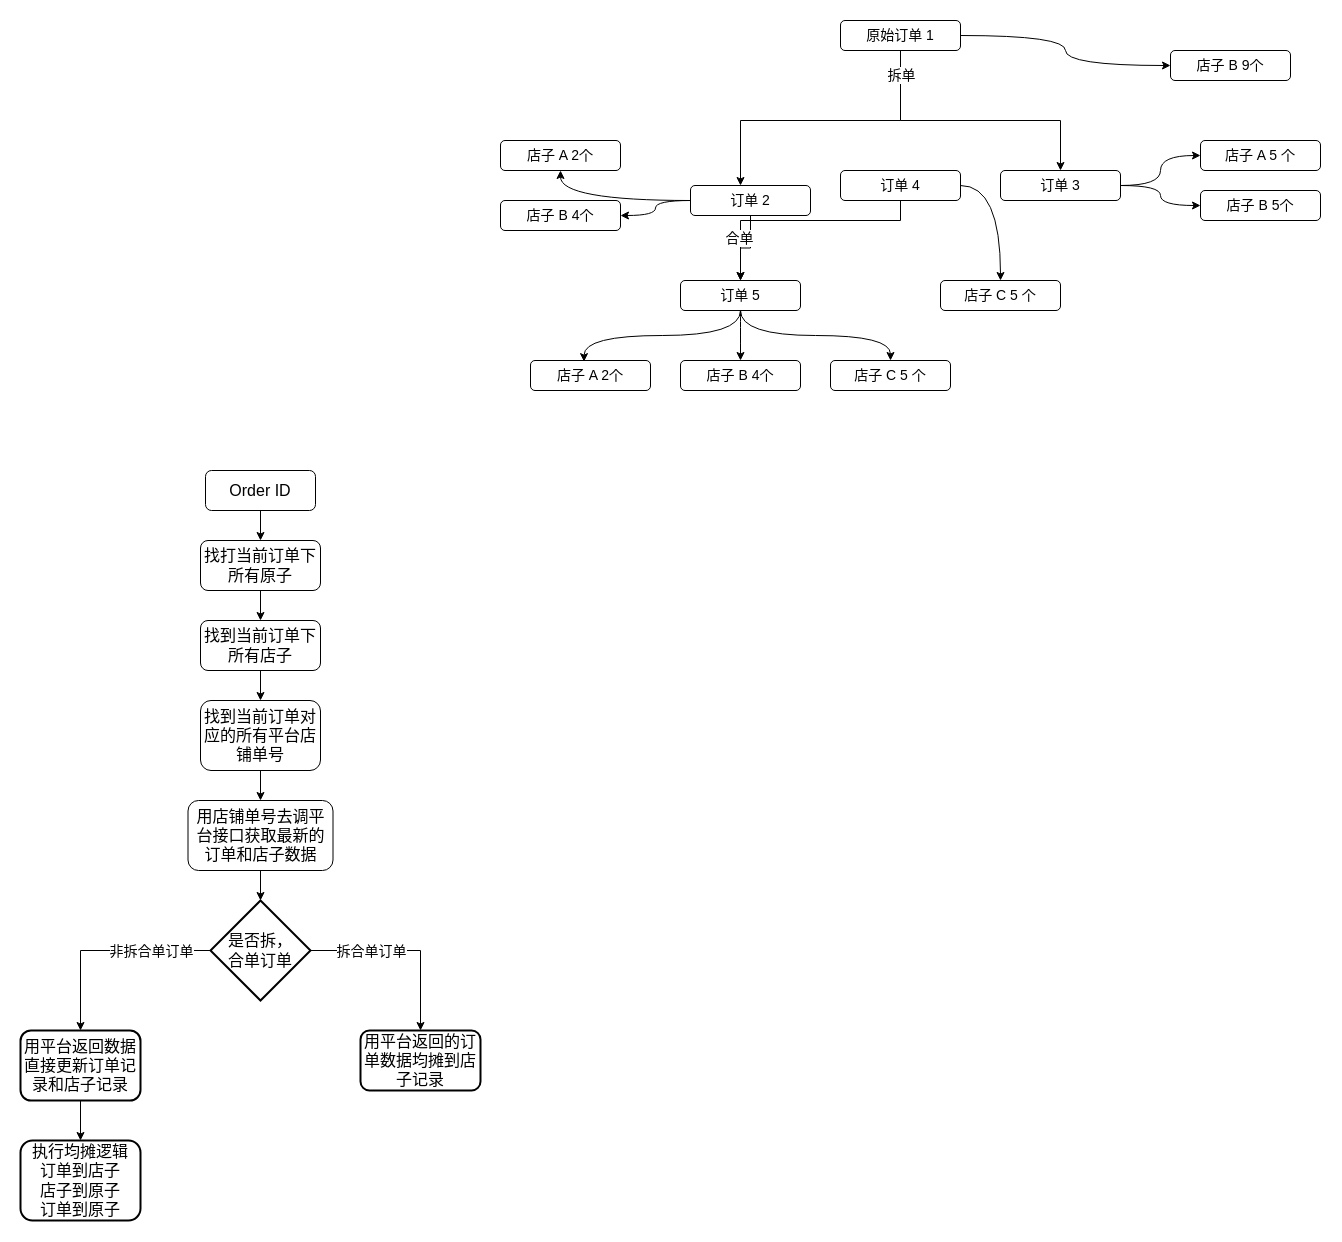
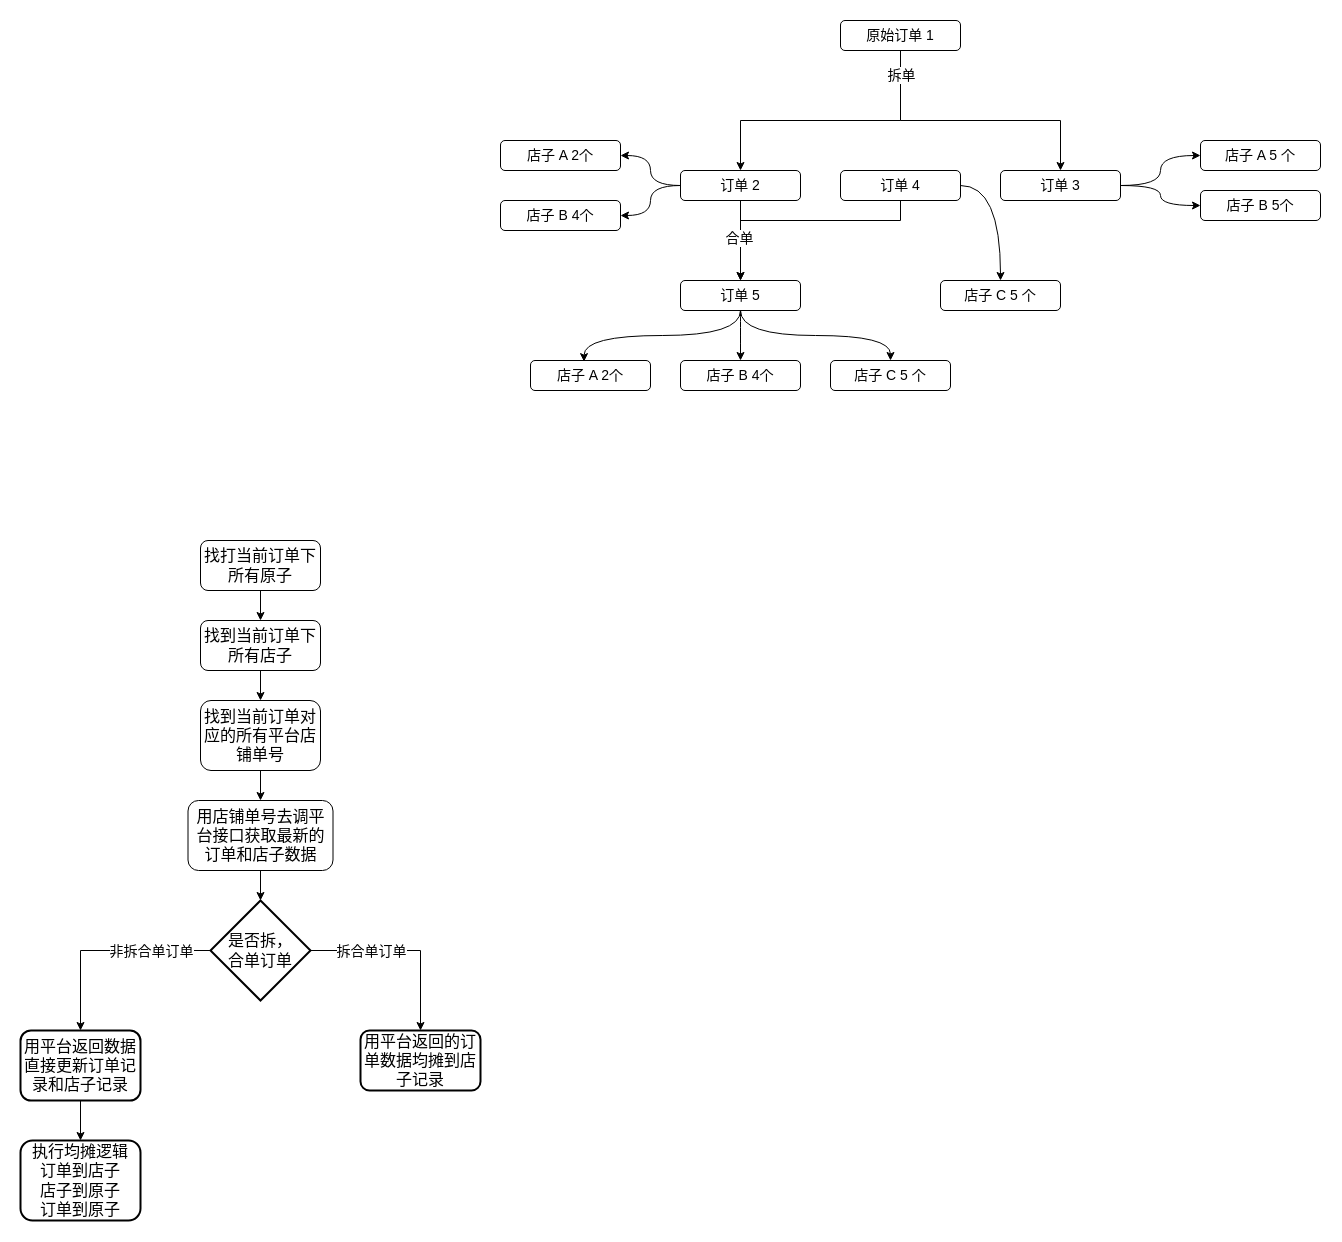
(1064, 48) -> none
(1231, 66) -> none
(751, 201) -> (741, 186)
(261, 491) -> none
(261, 530) -> none
